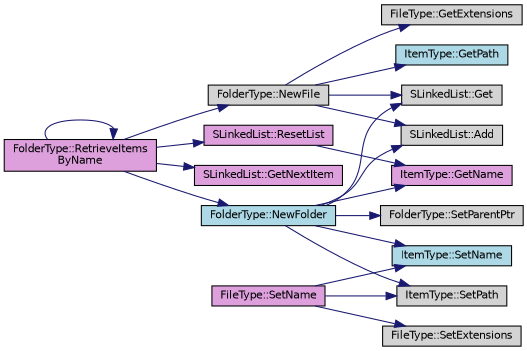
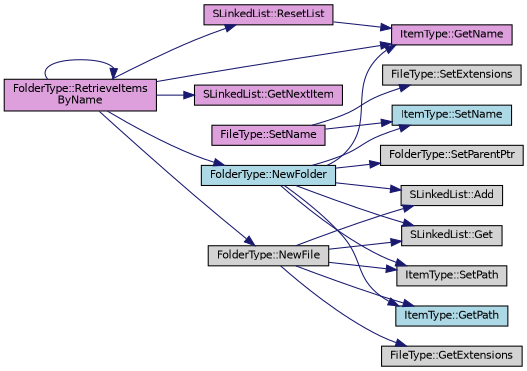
none -> (268, 63)
none -> (355, 255)
(356, 296) -> (352, 265)
